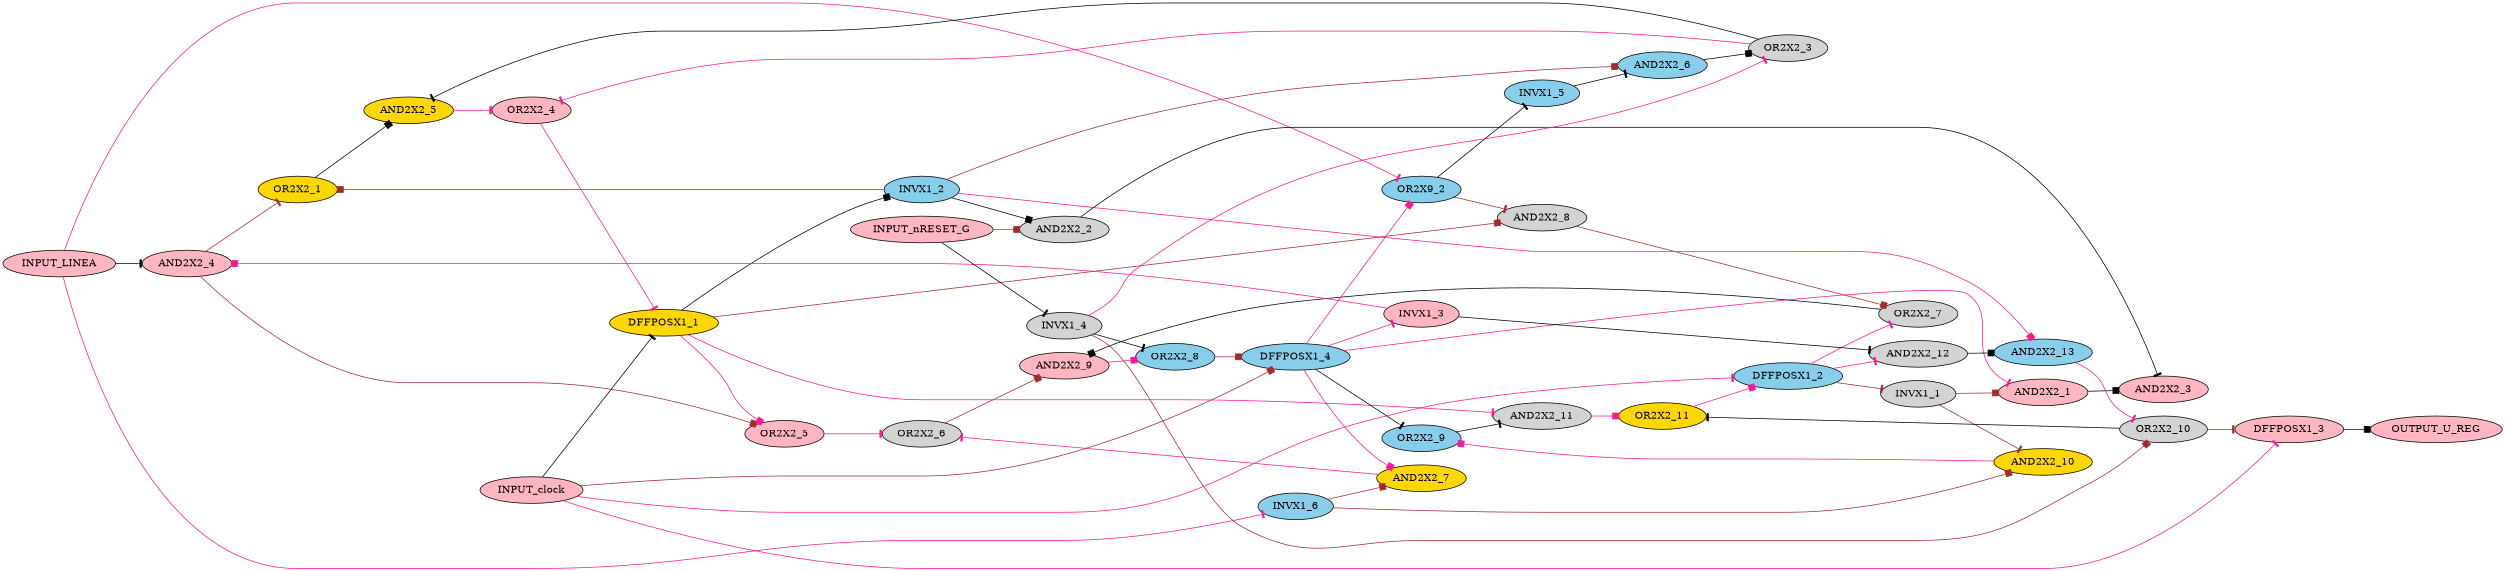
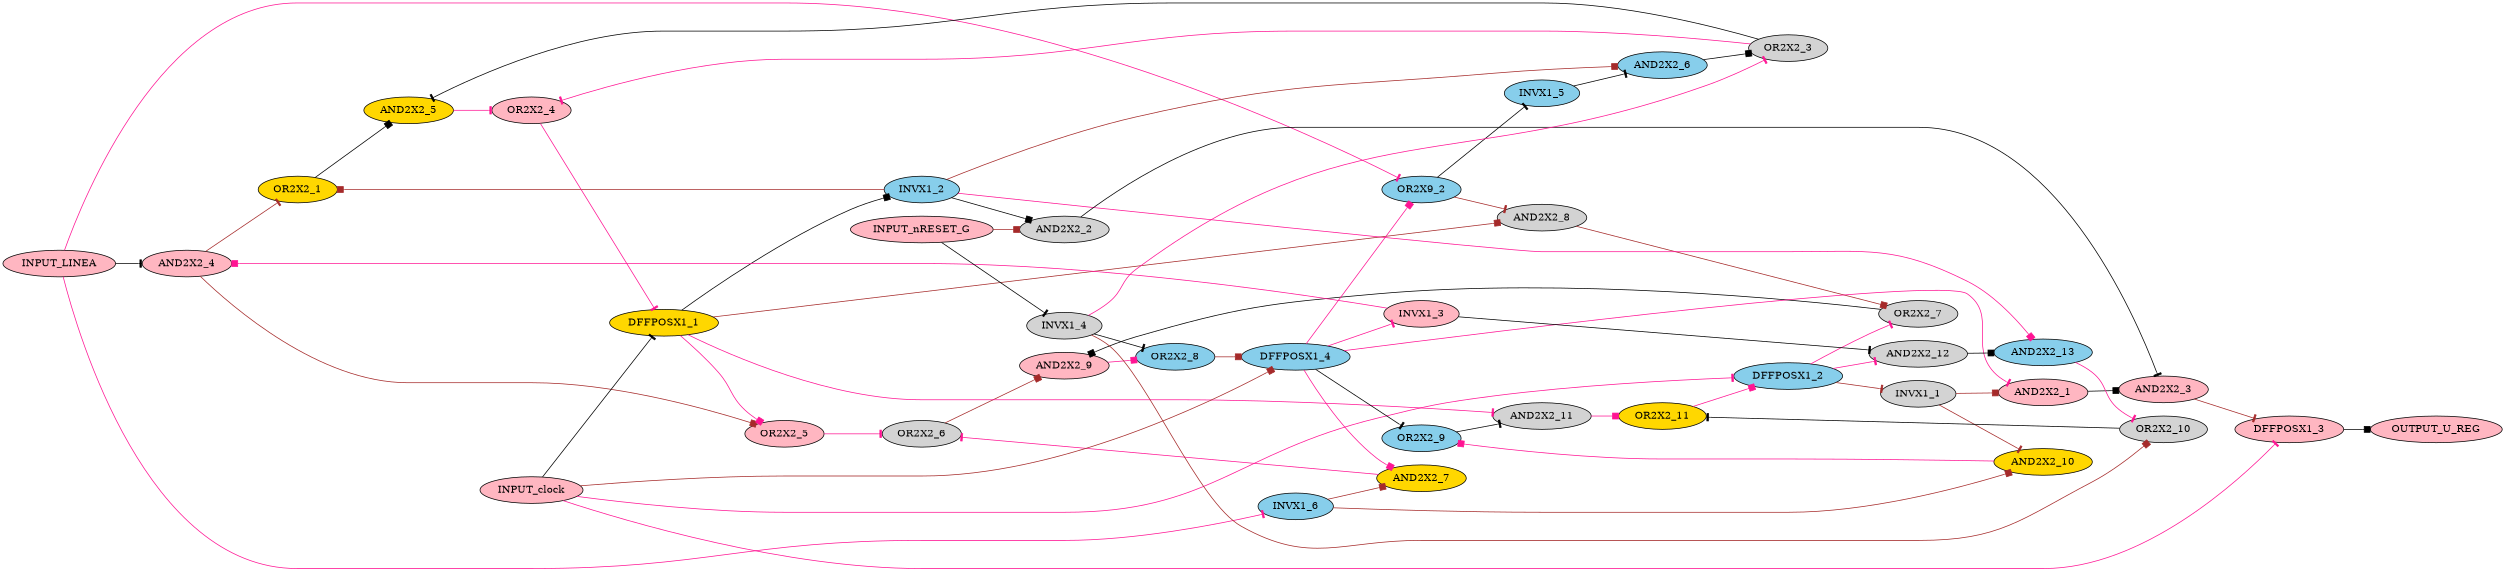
(2219, 429) -> (2223, 408)
